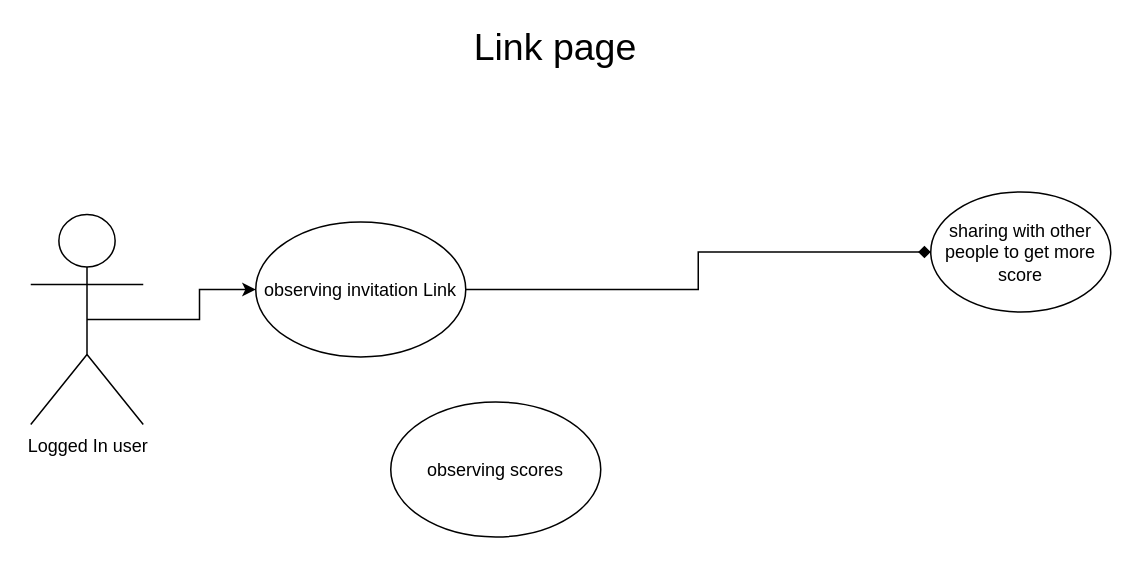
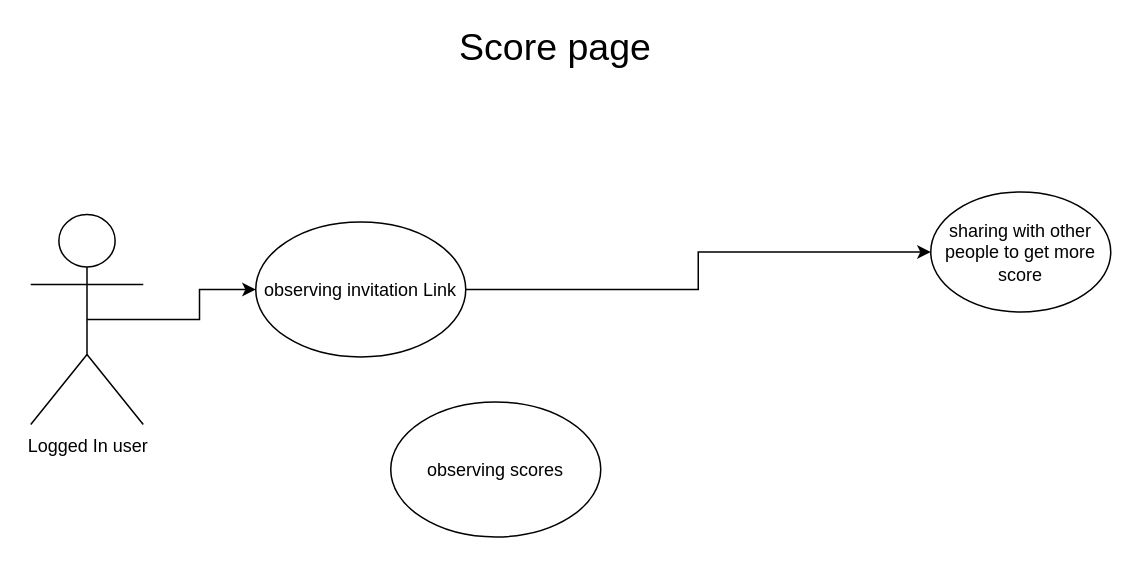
(556, 46) -> (556, 46)
(918, 252) -> (919, 252)
